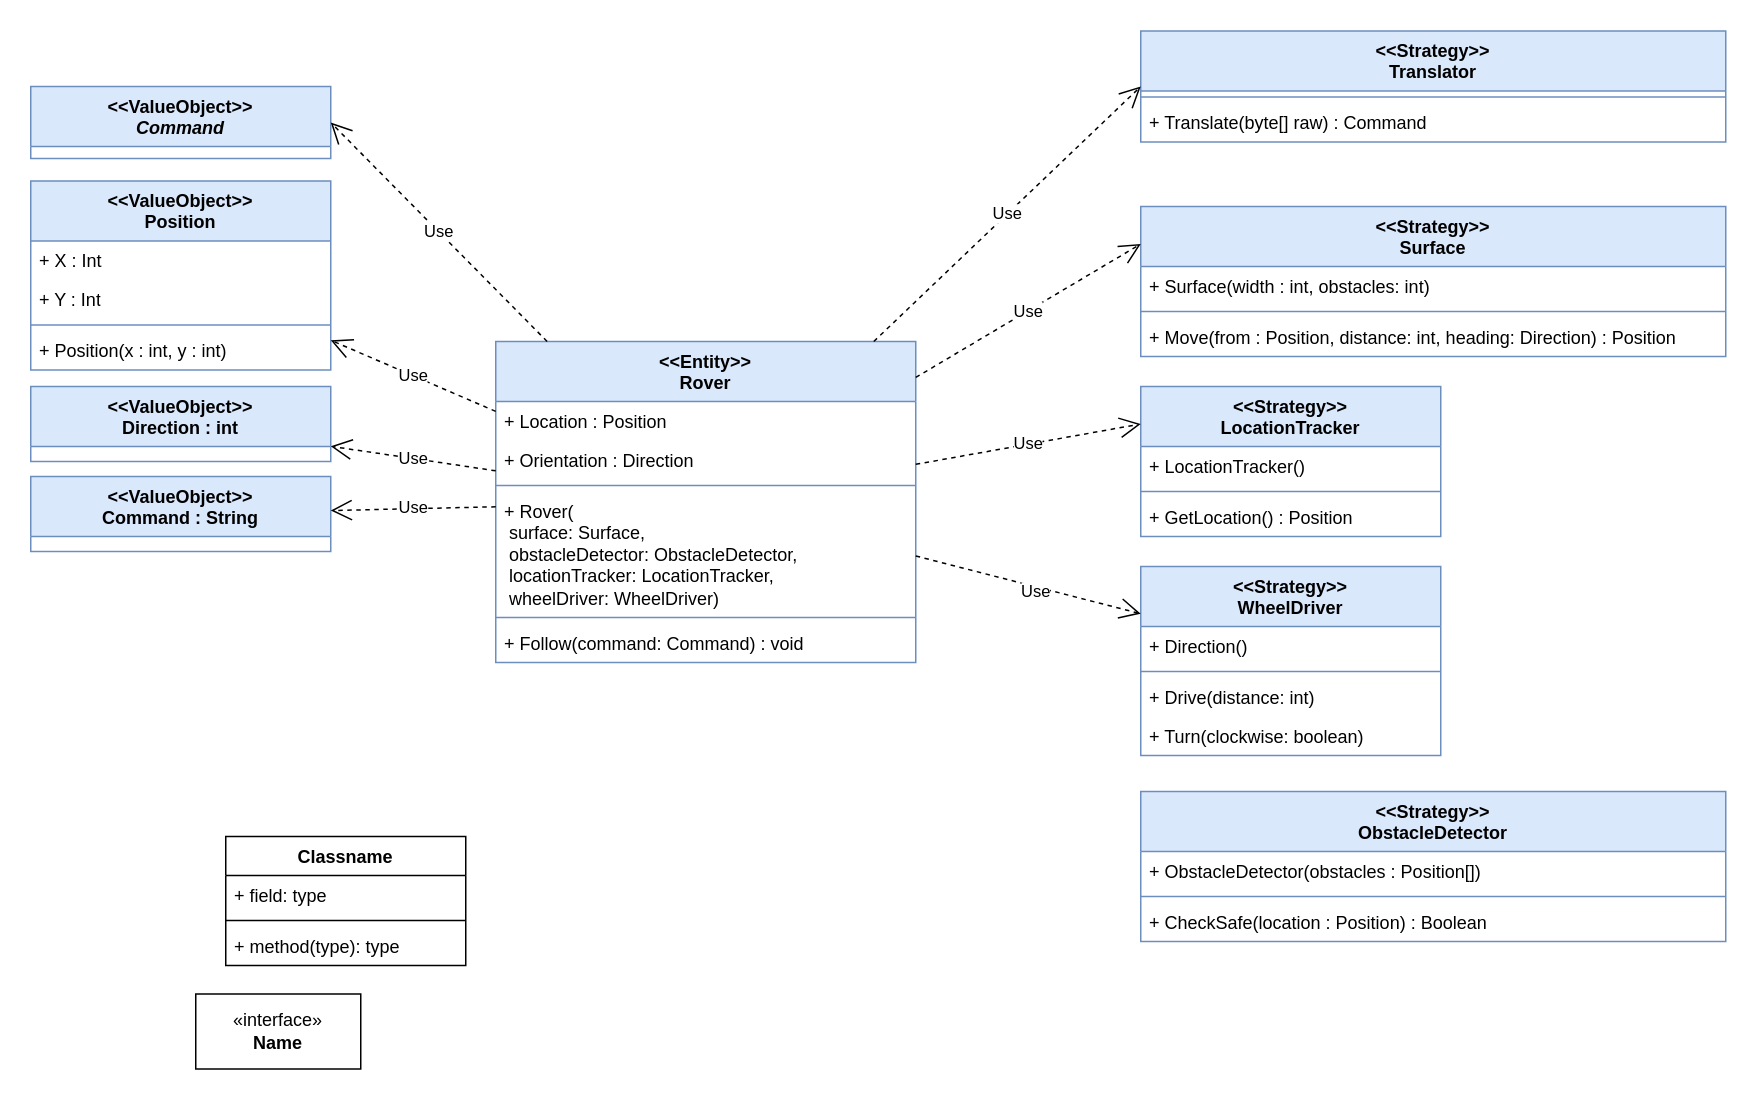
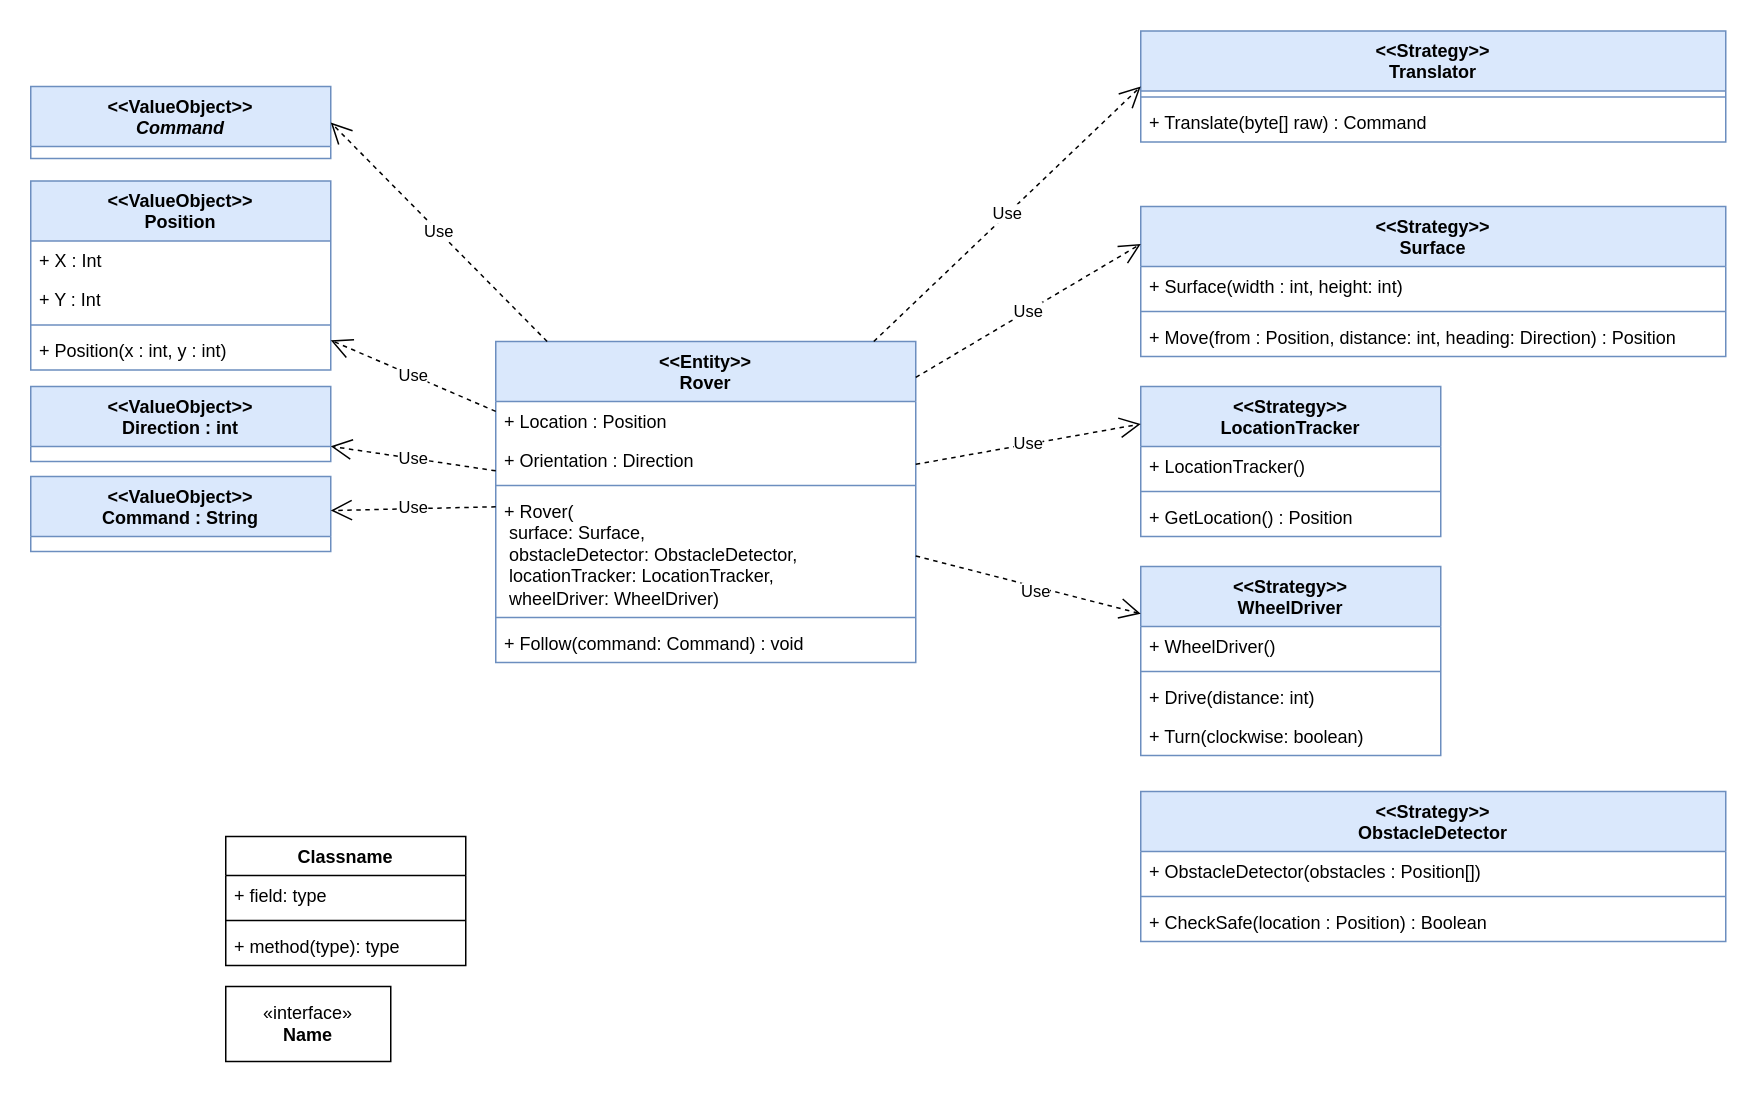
(1313, 288) -> (1298, 288)
(1208, 648) -> (1218, 648)
(278, 1031) -> (308, 1024)
